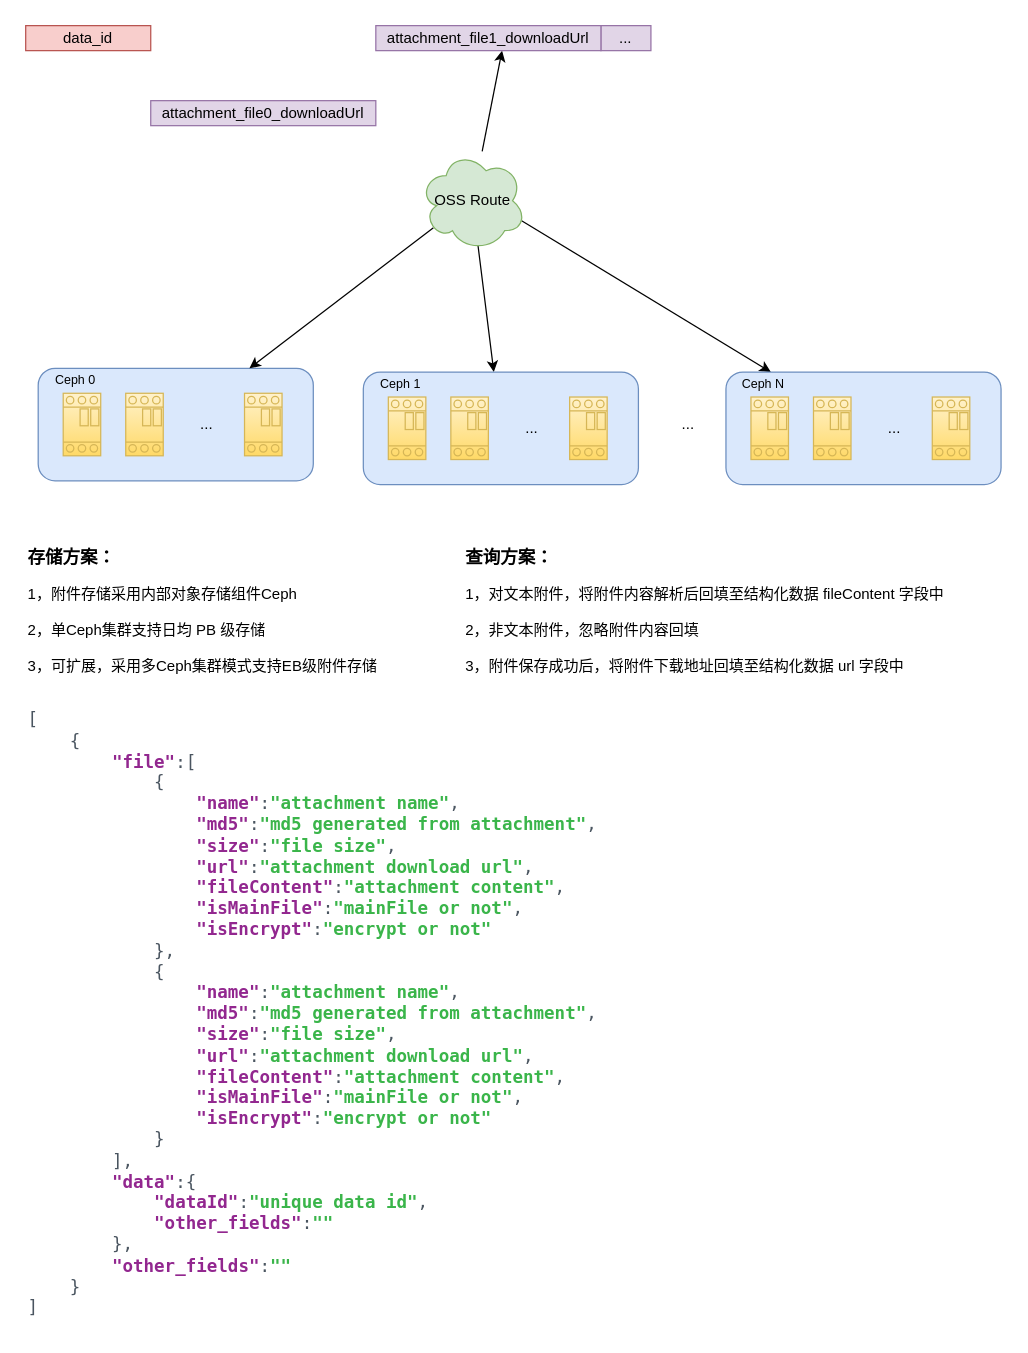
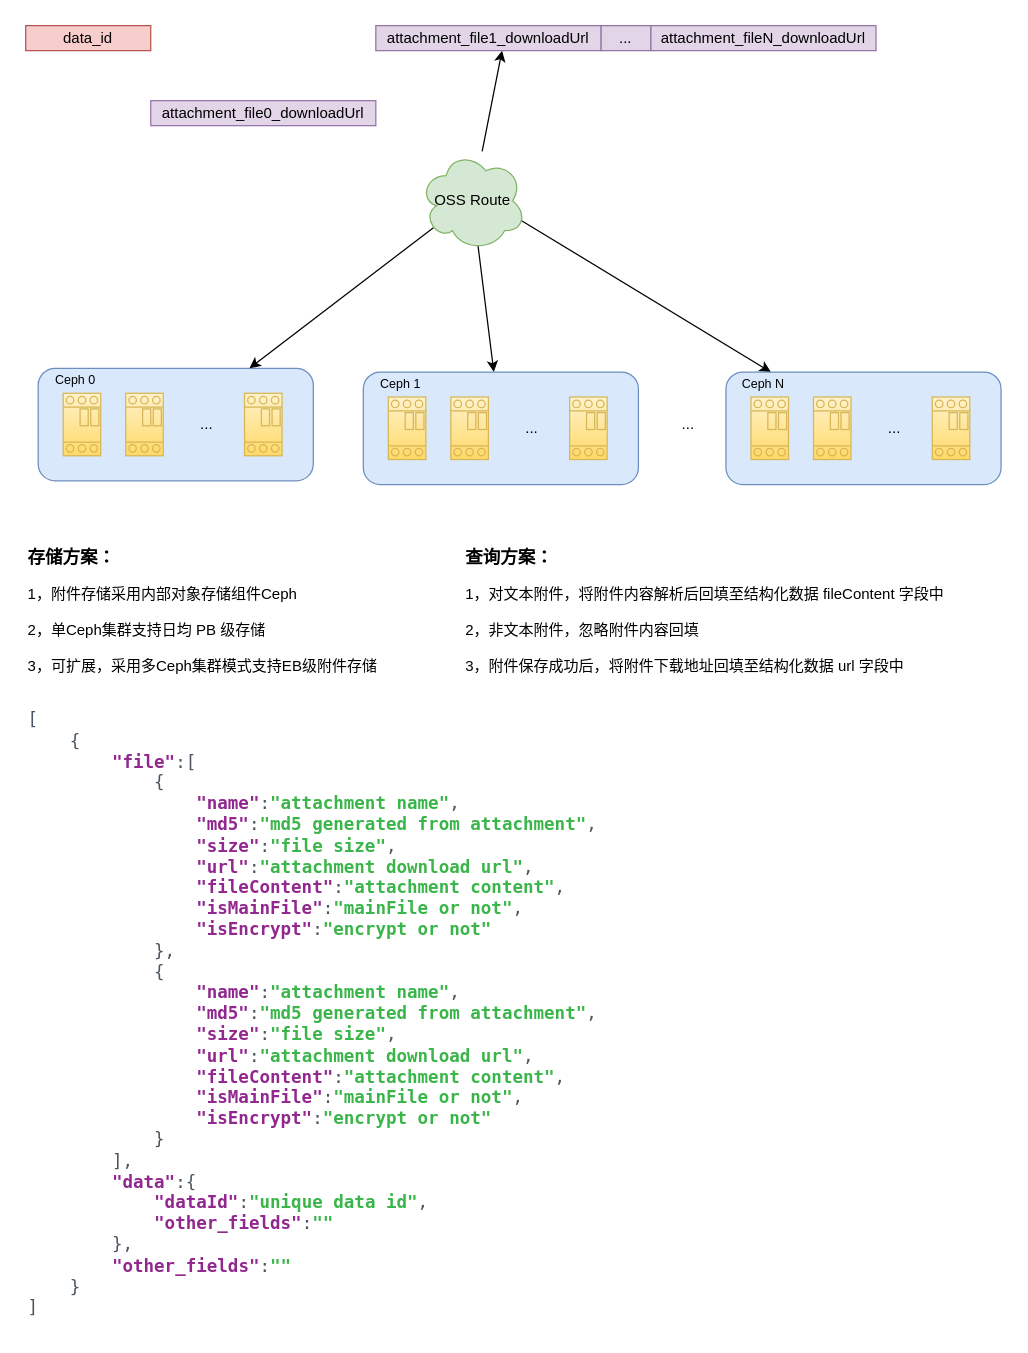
none -> (763, 38)
